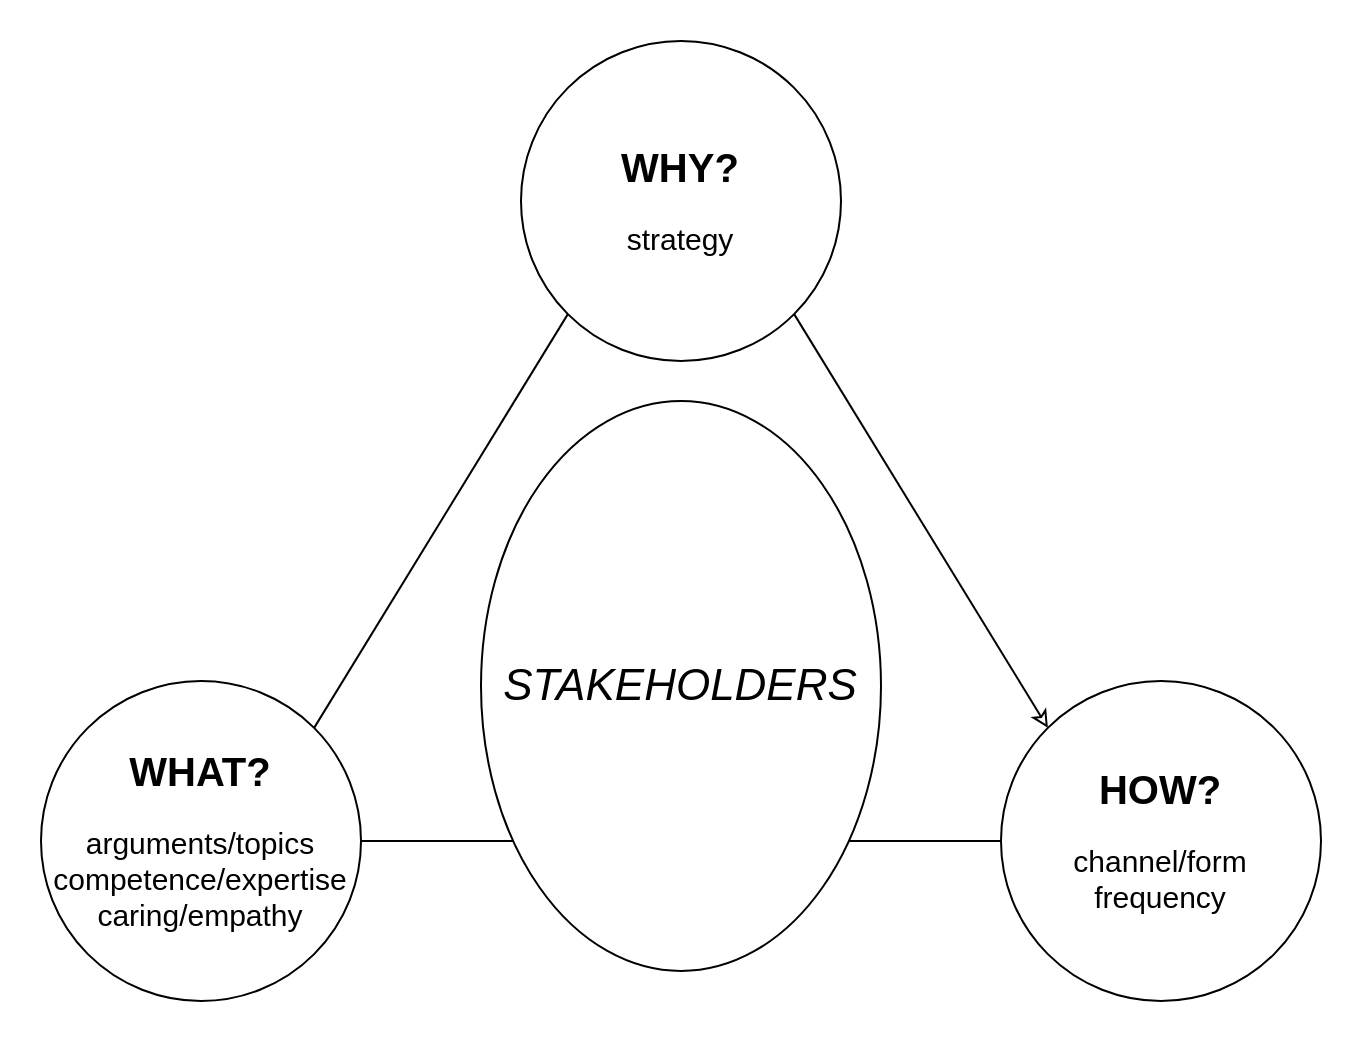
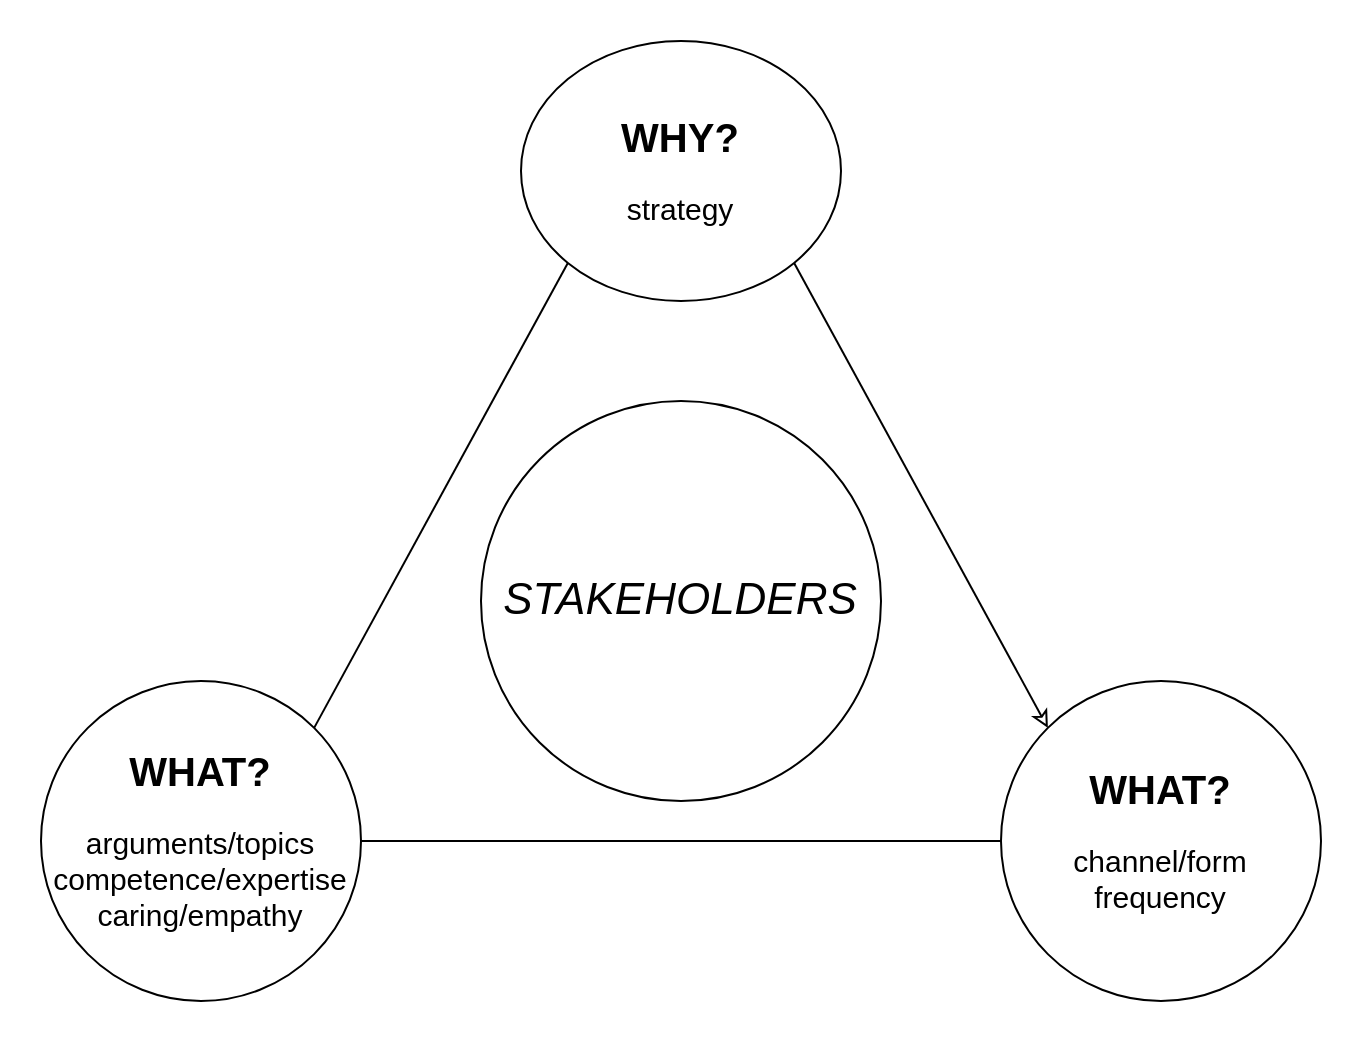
(681, 201) -> (681, 171)
(681, 686) -> (681, 601)
(1161, 841) -> (1161, 841)
